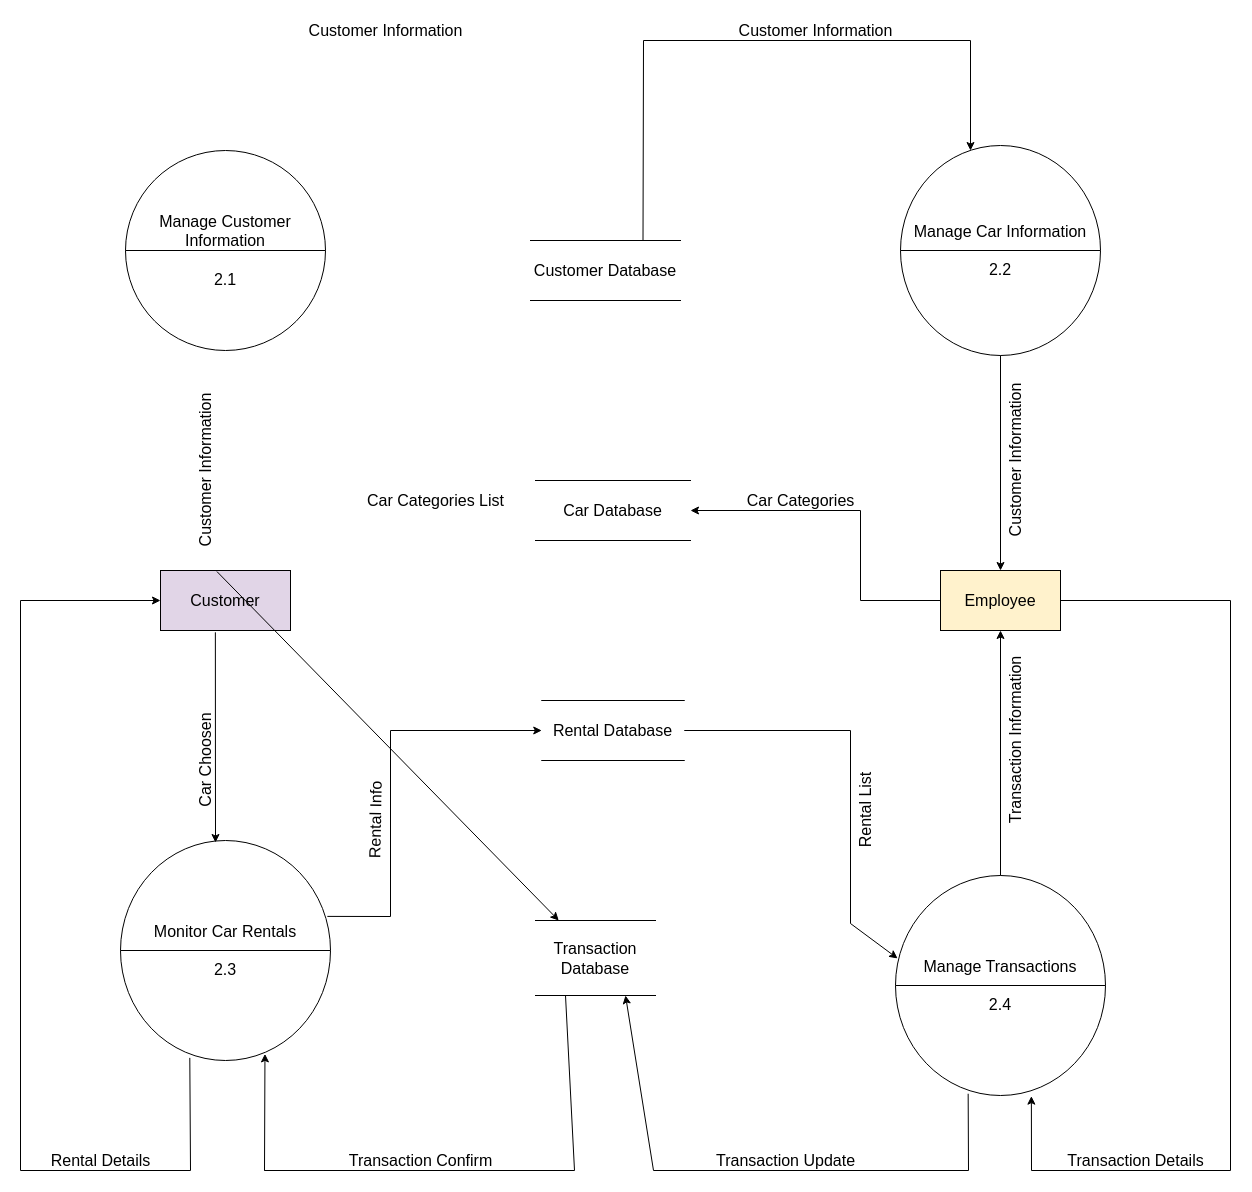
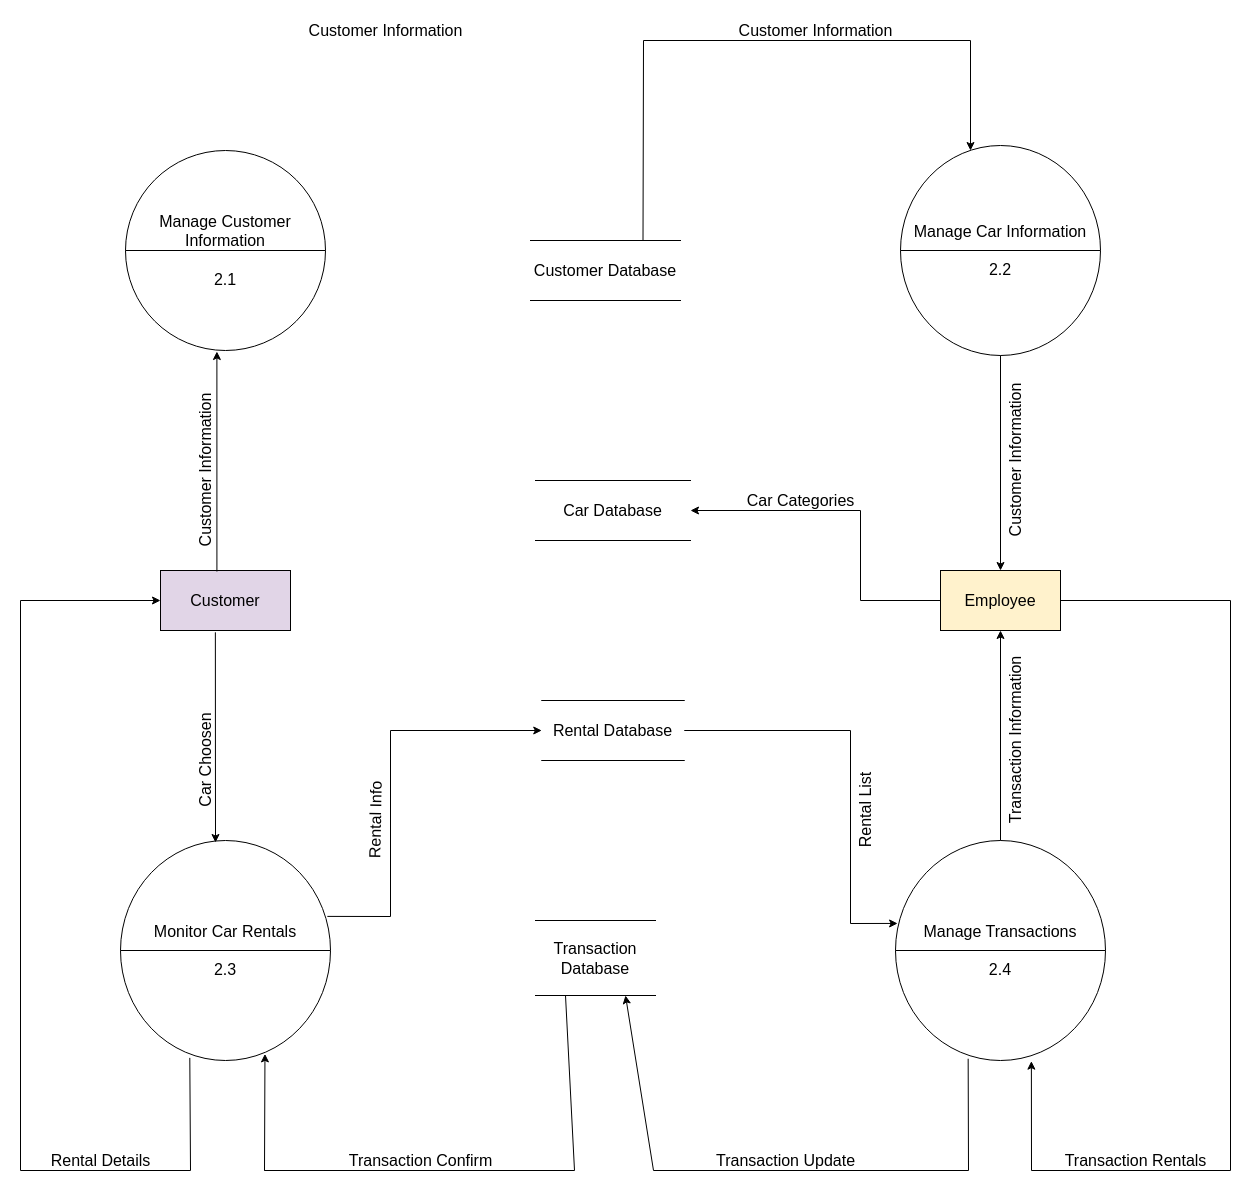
(436, 501) -> none
(386, 744) -> (217, 465)
(1001, 986) -> (1001, 951)
(1136, 1161) -> (1136, 1161)
